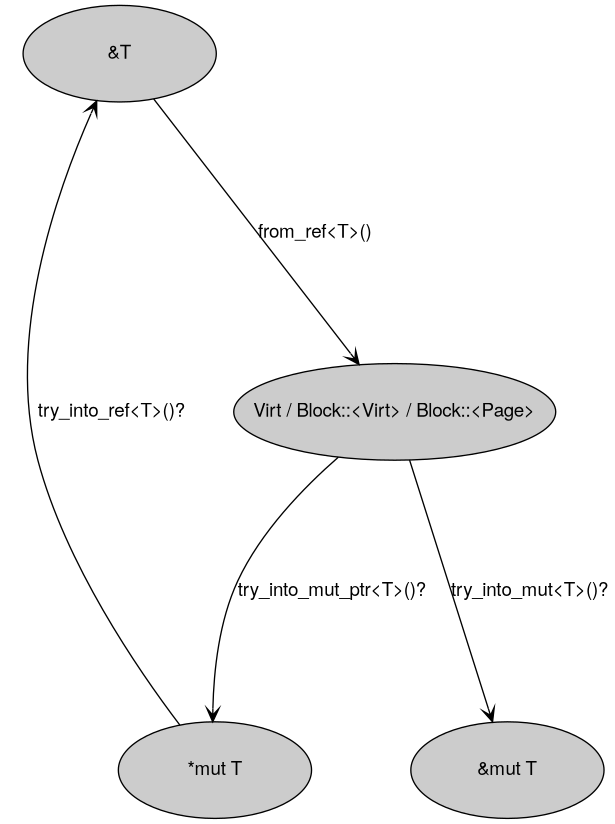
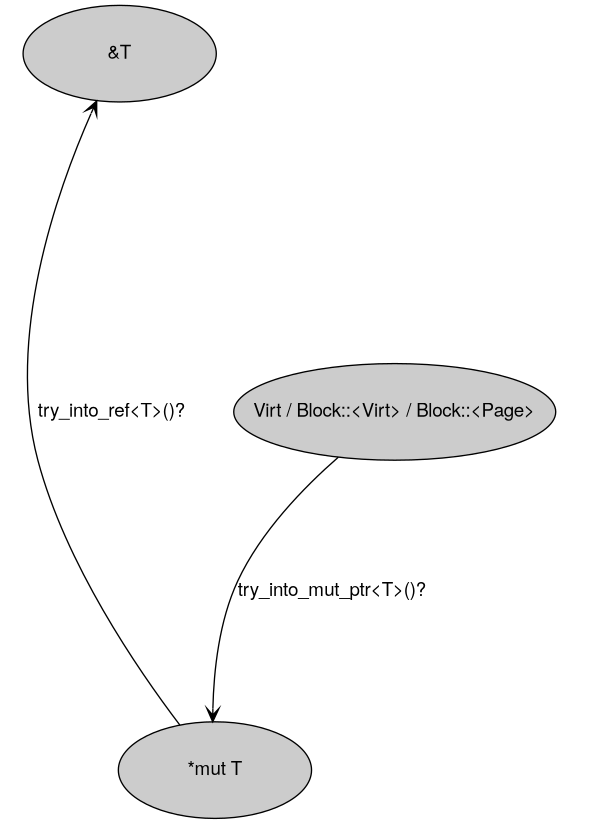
(252, 226) -> none
(507, 770) -> none
